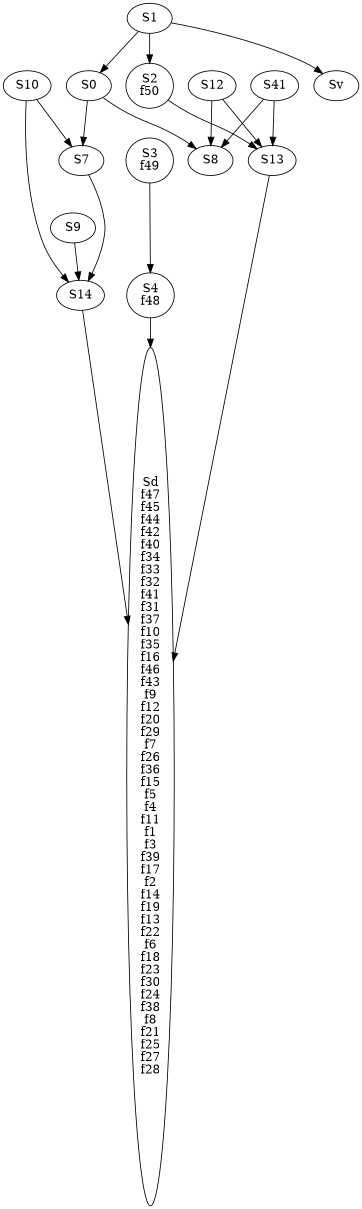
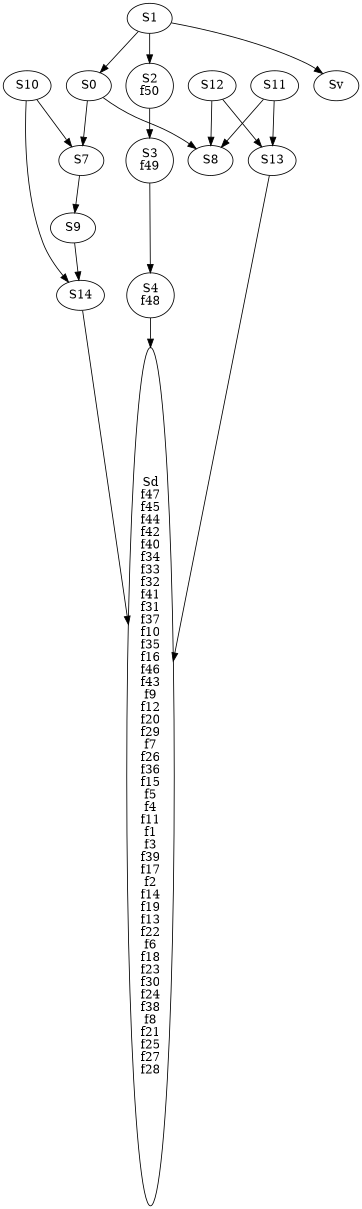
(275, 86) -> (275, 86)
(204, 121) -> (150, 117)
(105, 224) -> (78, 190)
